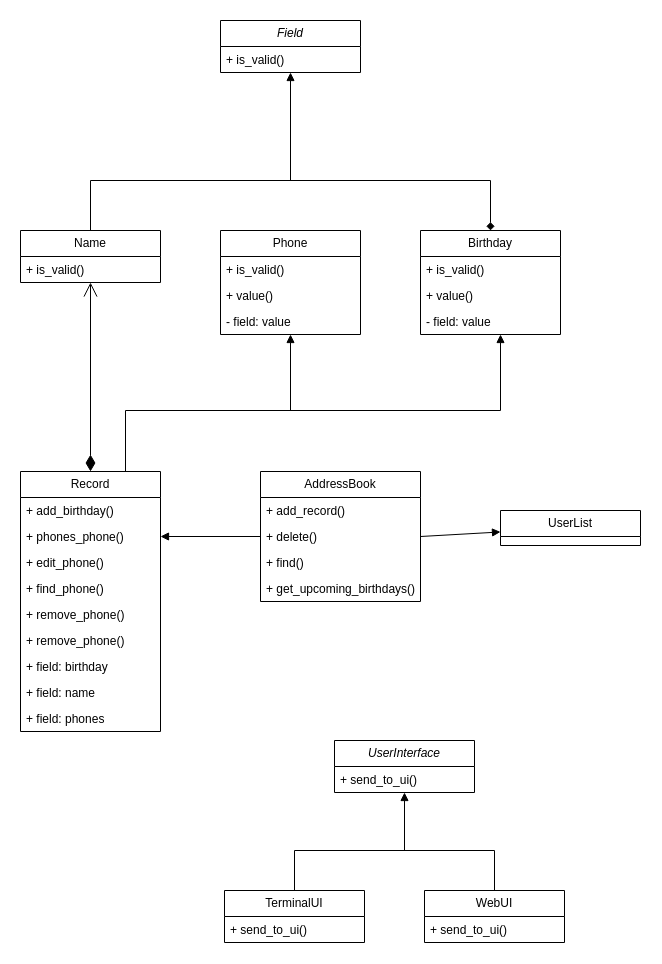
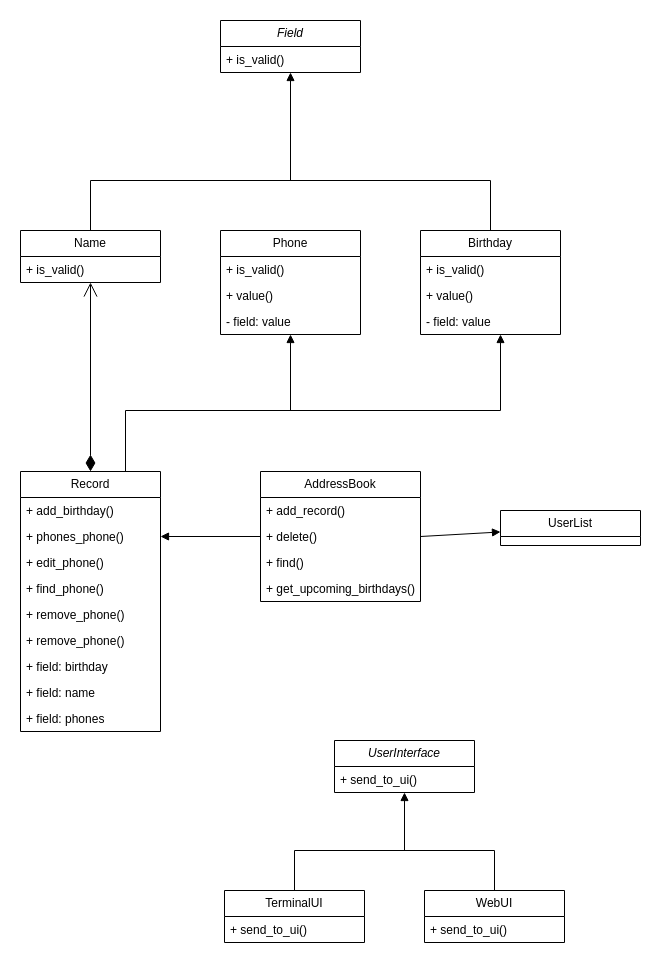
(491, 222) -> (491, 225)
